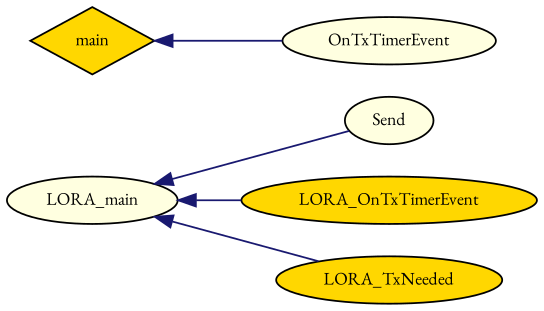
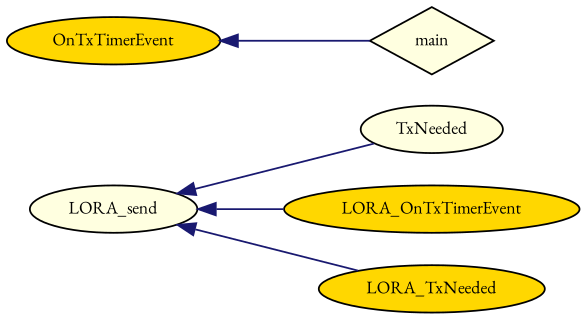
(92, 41) -> (432, 41)
(228, 41) -> (304, 41)
(389, 41) -> (114, 41)
(389, 121) -> (432, 129)
(92, 200) -> (114, 209)
